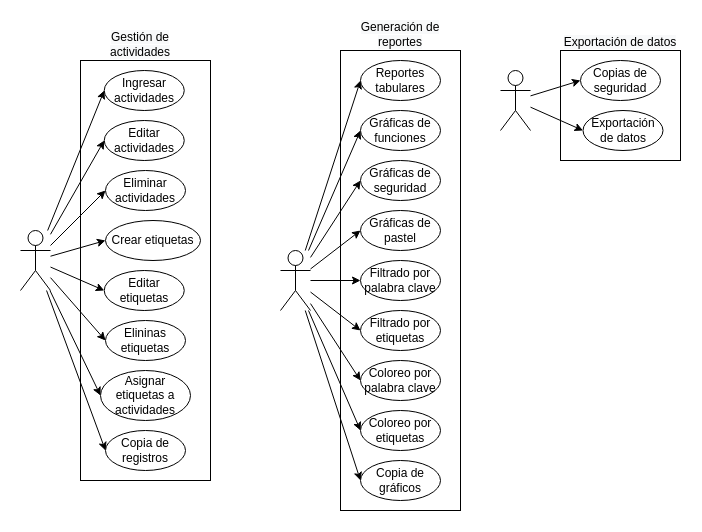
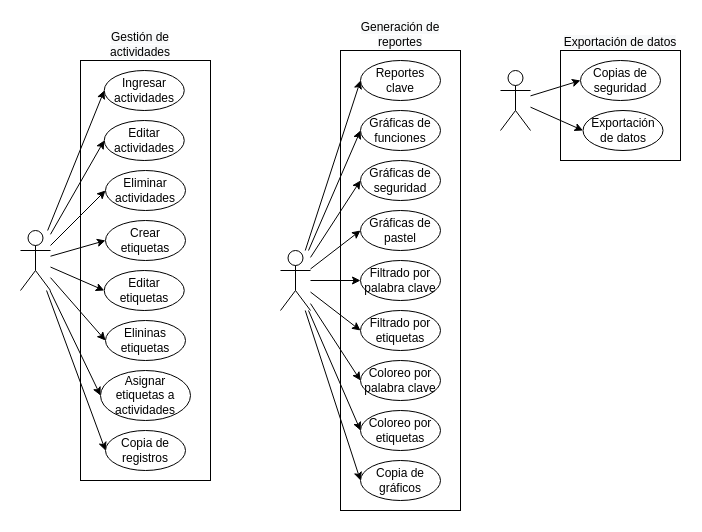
(401, 81) -> (401, 81)
(153, 241) -> (146, 241)
